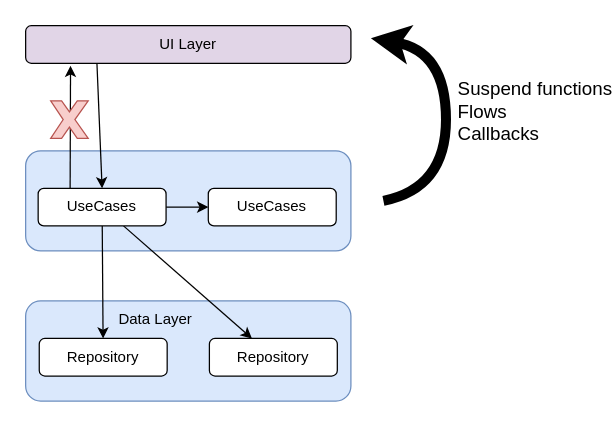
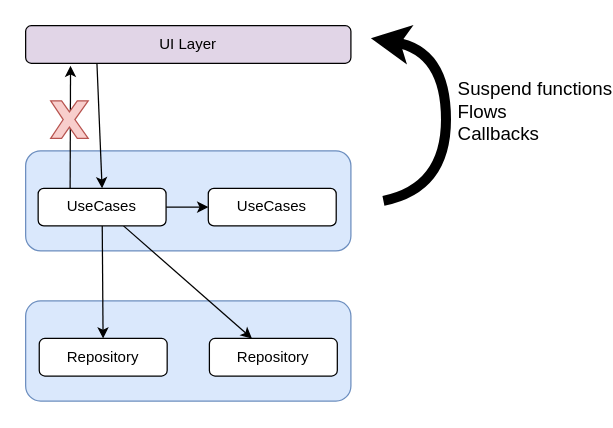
(156, 319) -> none
